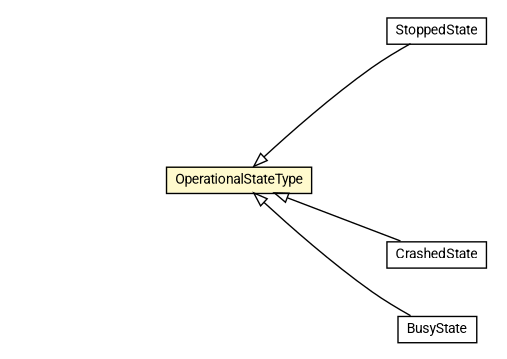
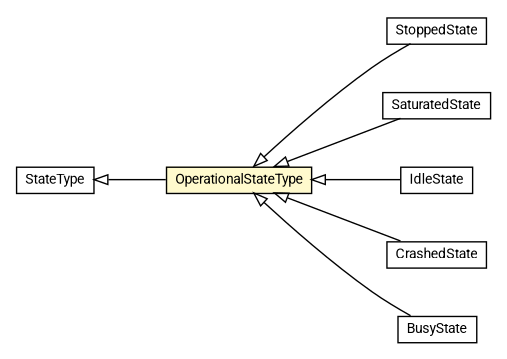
none -> (437, 105)
none -> (55, 180)
none -> (437, 180)
